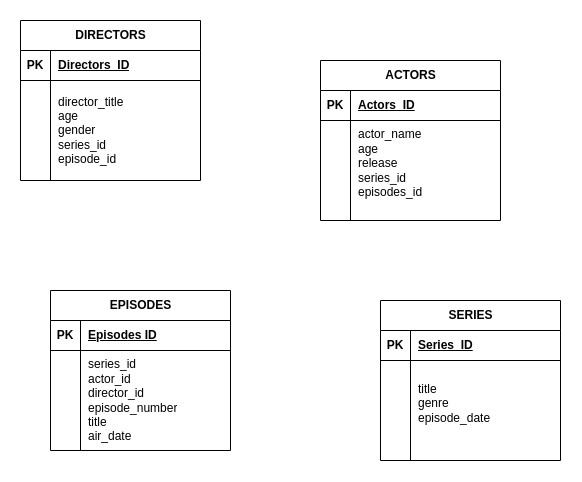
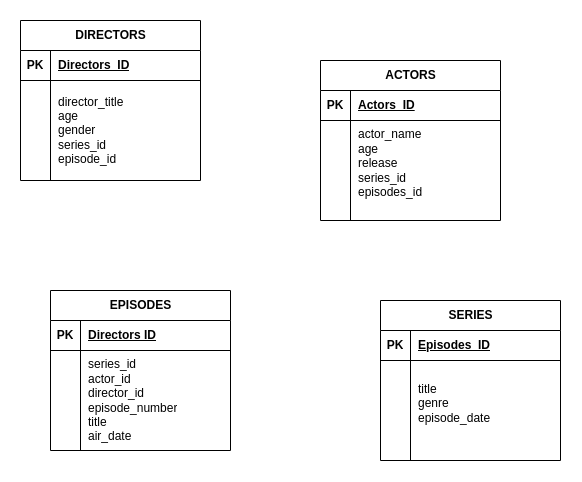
(122, 336) -> (126, 336)
(447, 346) -> (454, 346)
